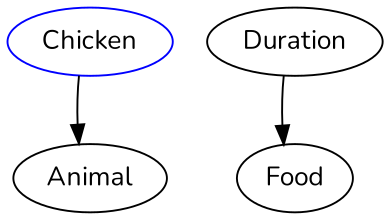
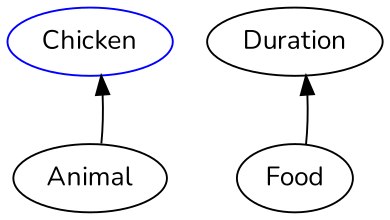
(77, 100) -> (103, 119)
(282, 100) -> (308, 120)
